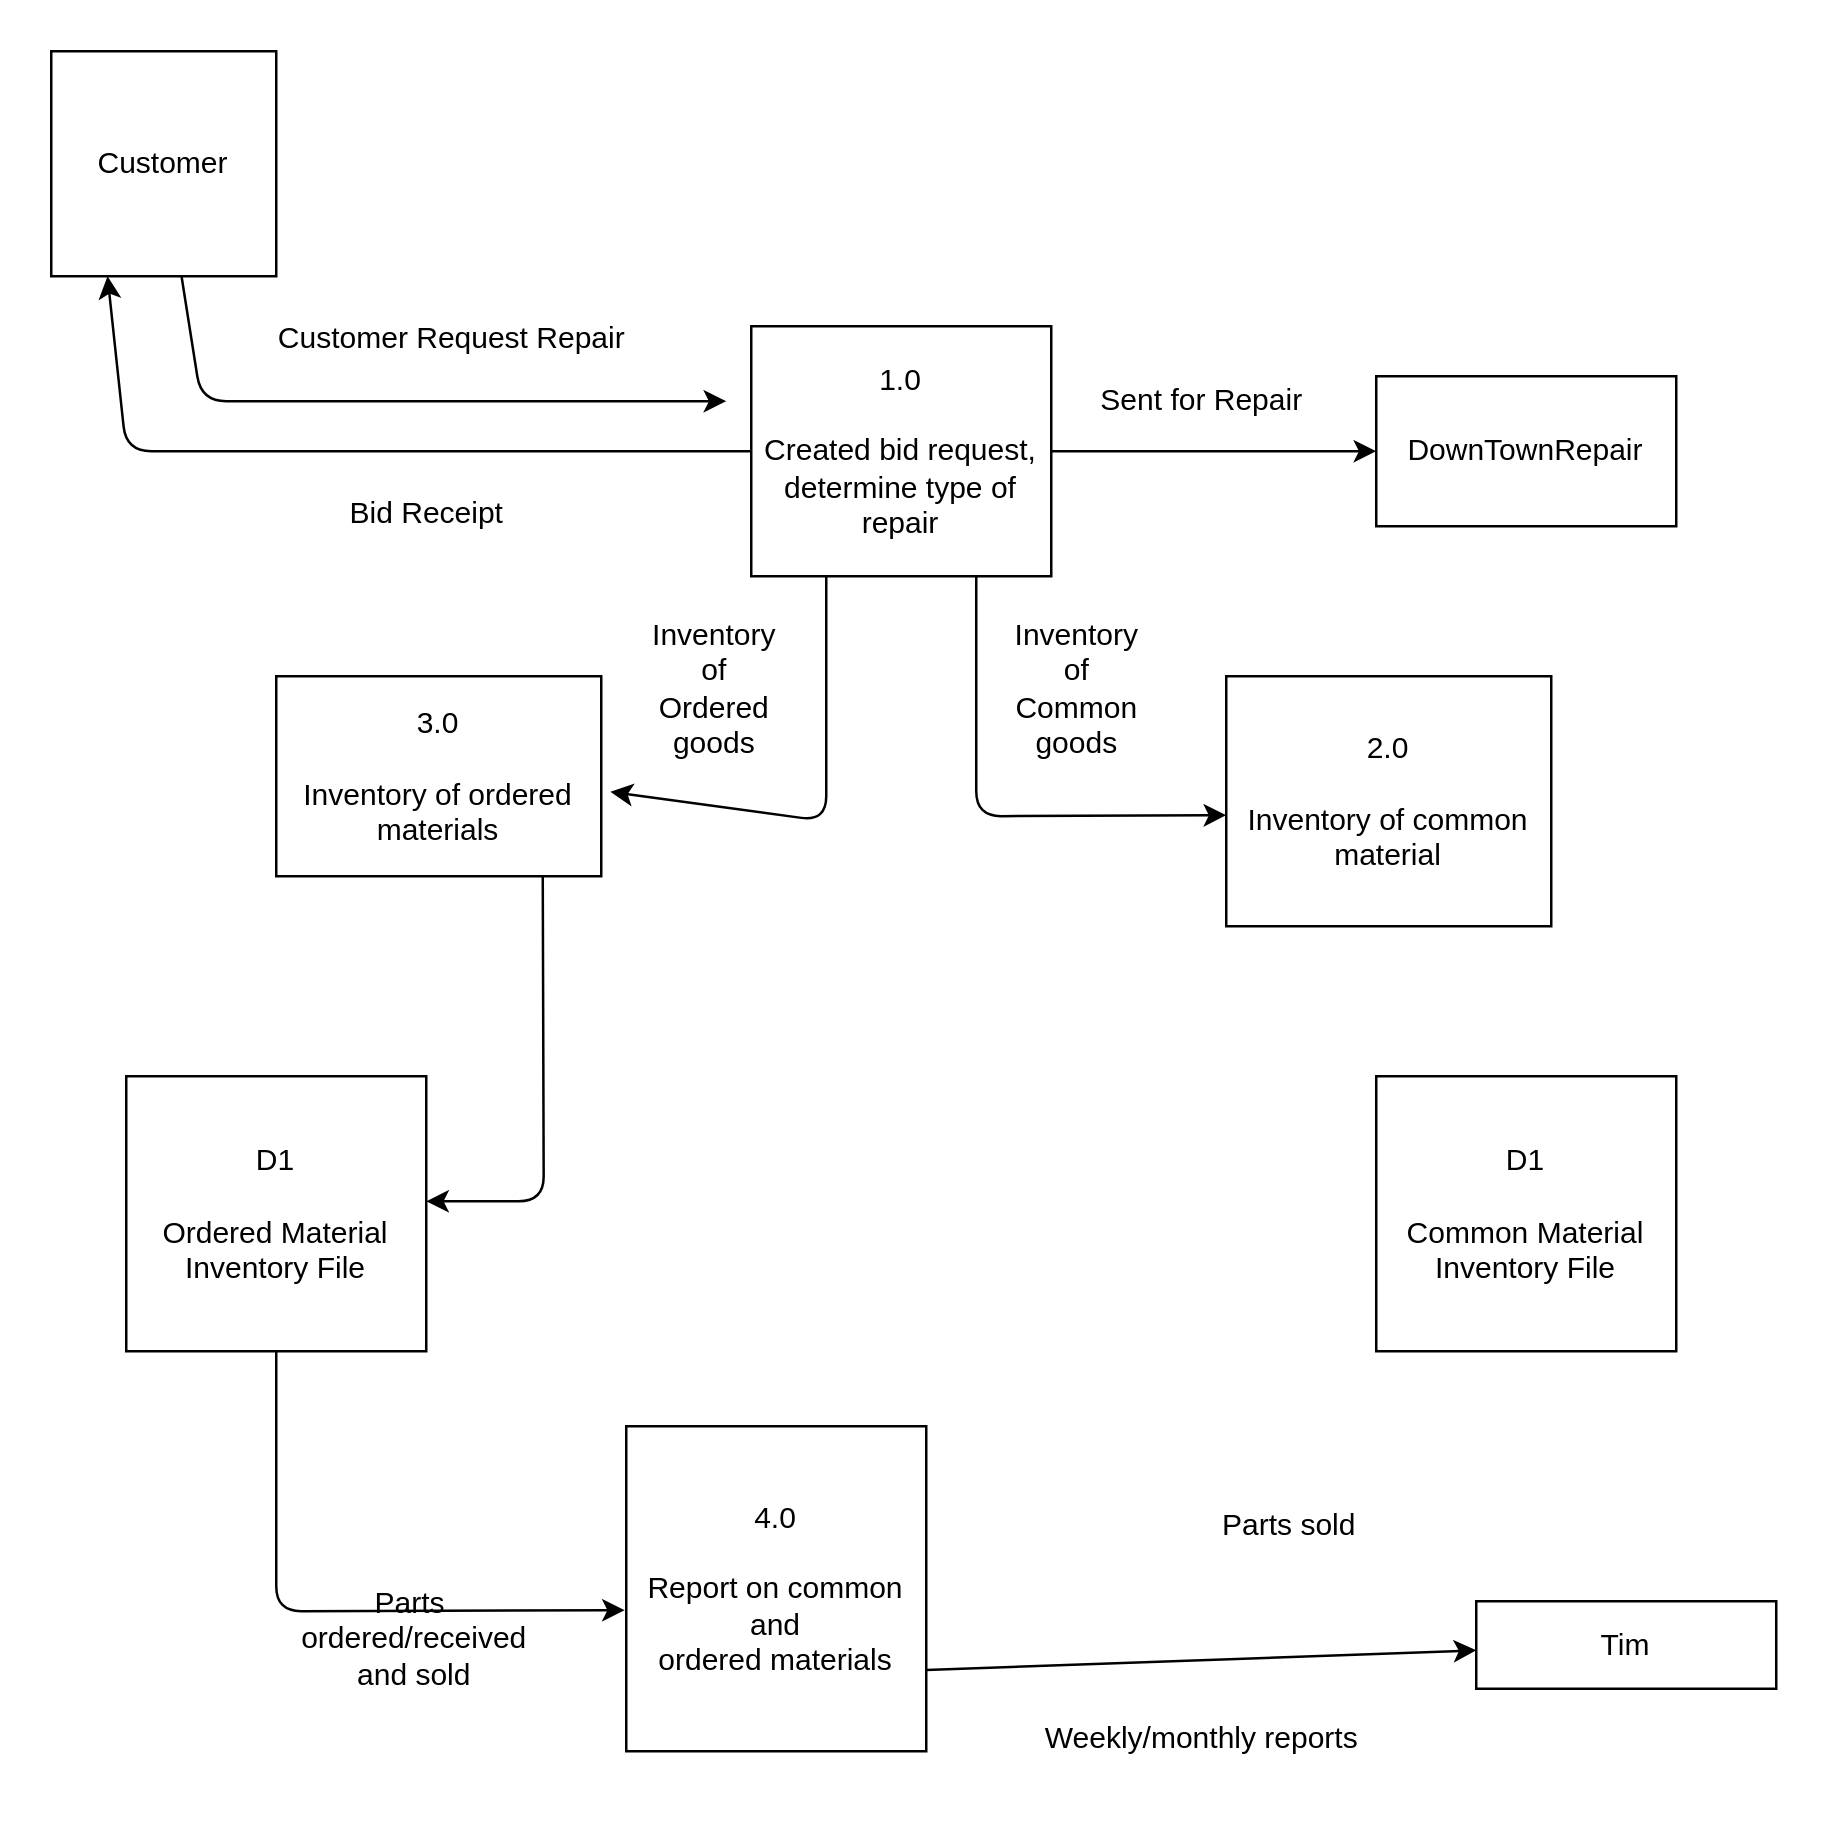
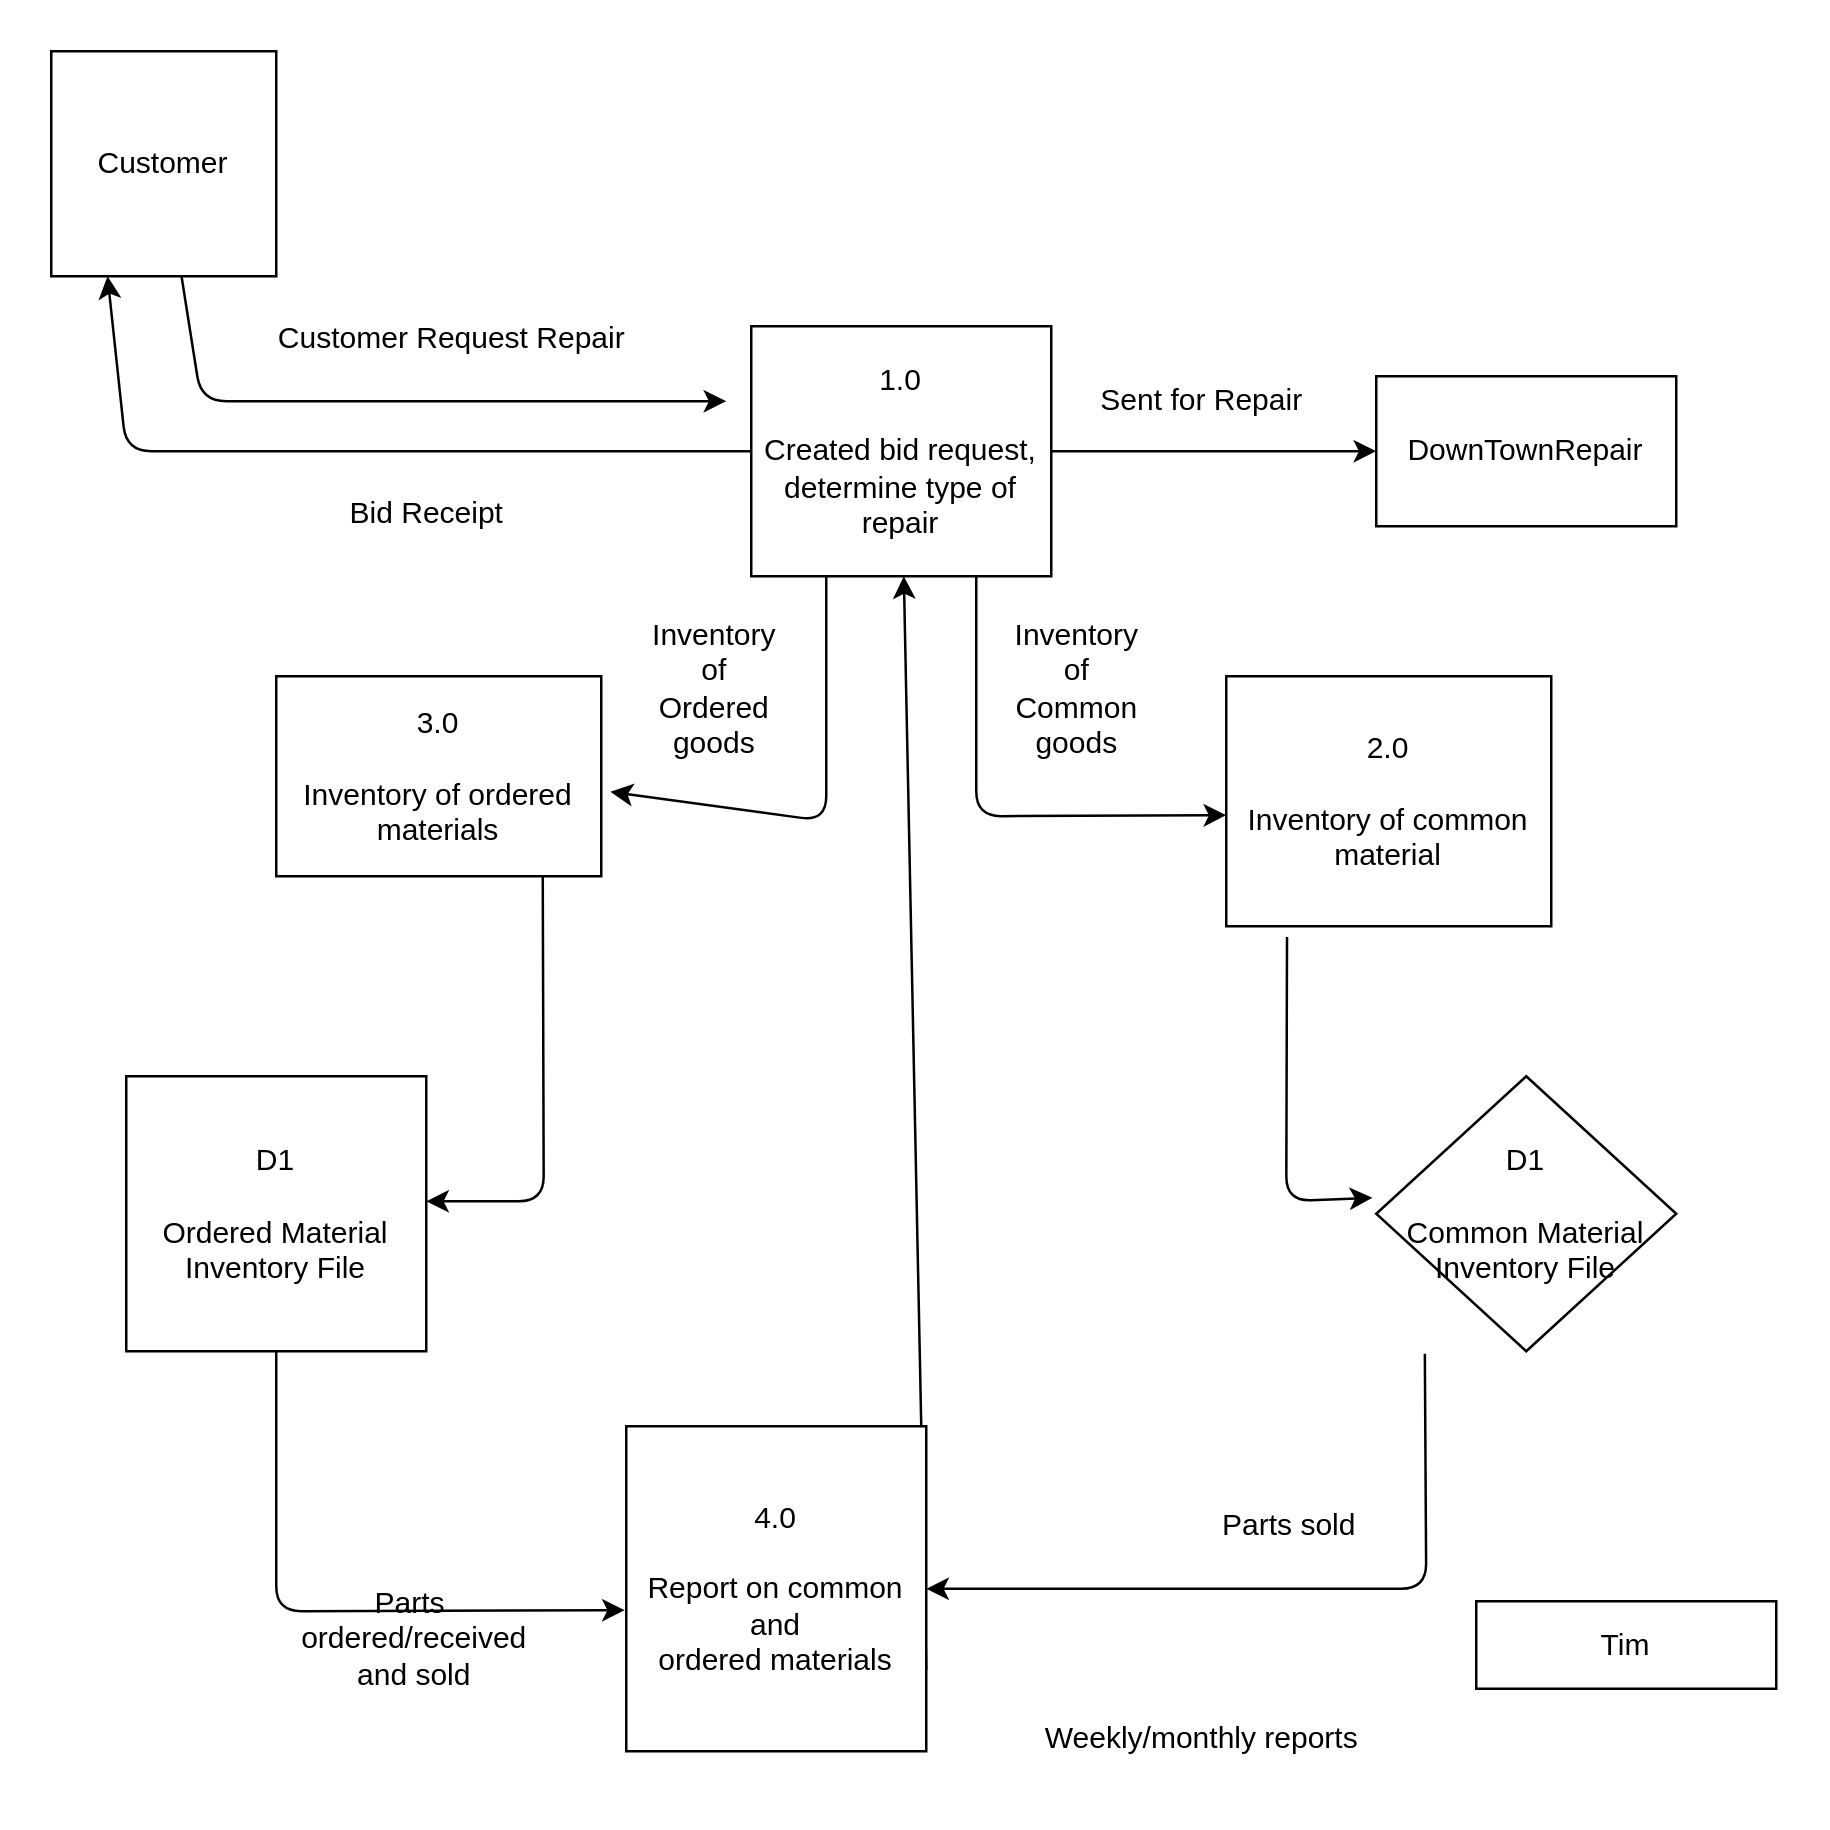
none -> (1287, 1096)
(1526, 1214) -> (1526, 1214)
none -> (1294, 1589)
(1193, 1660) -> (913, 1009)
